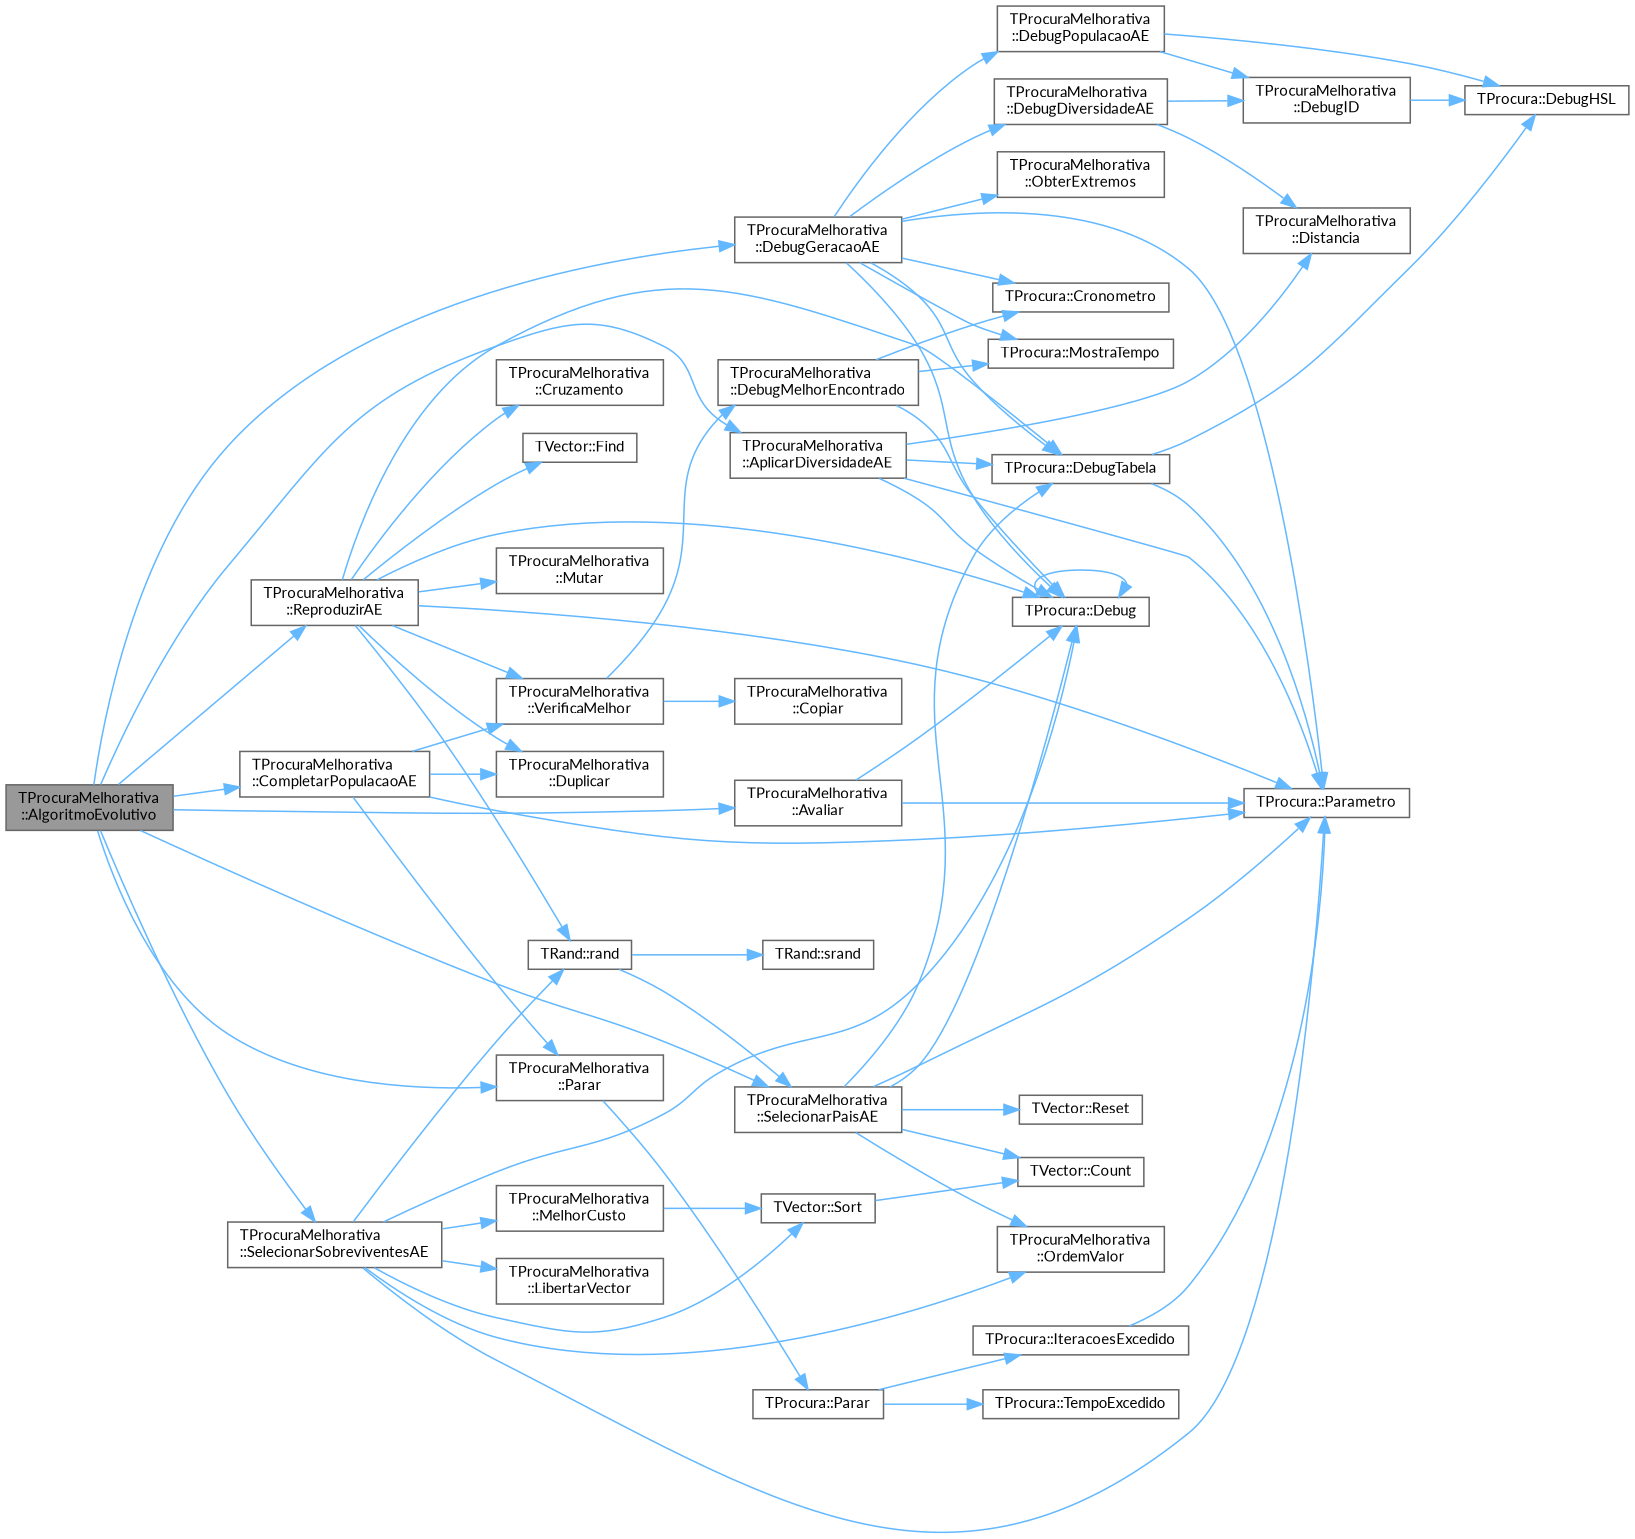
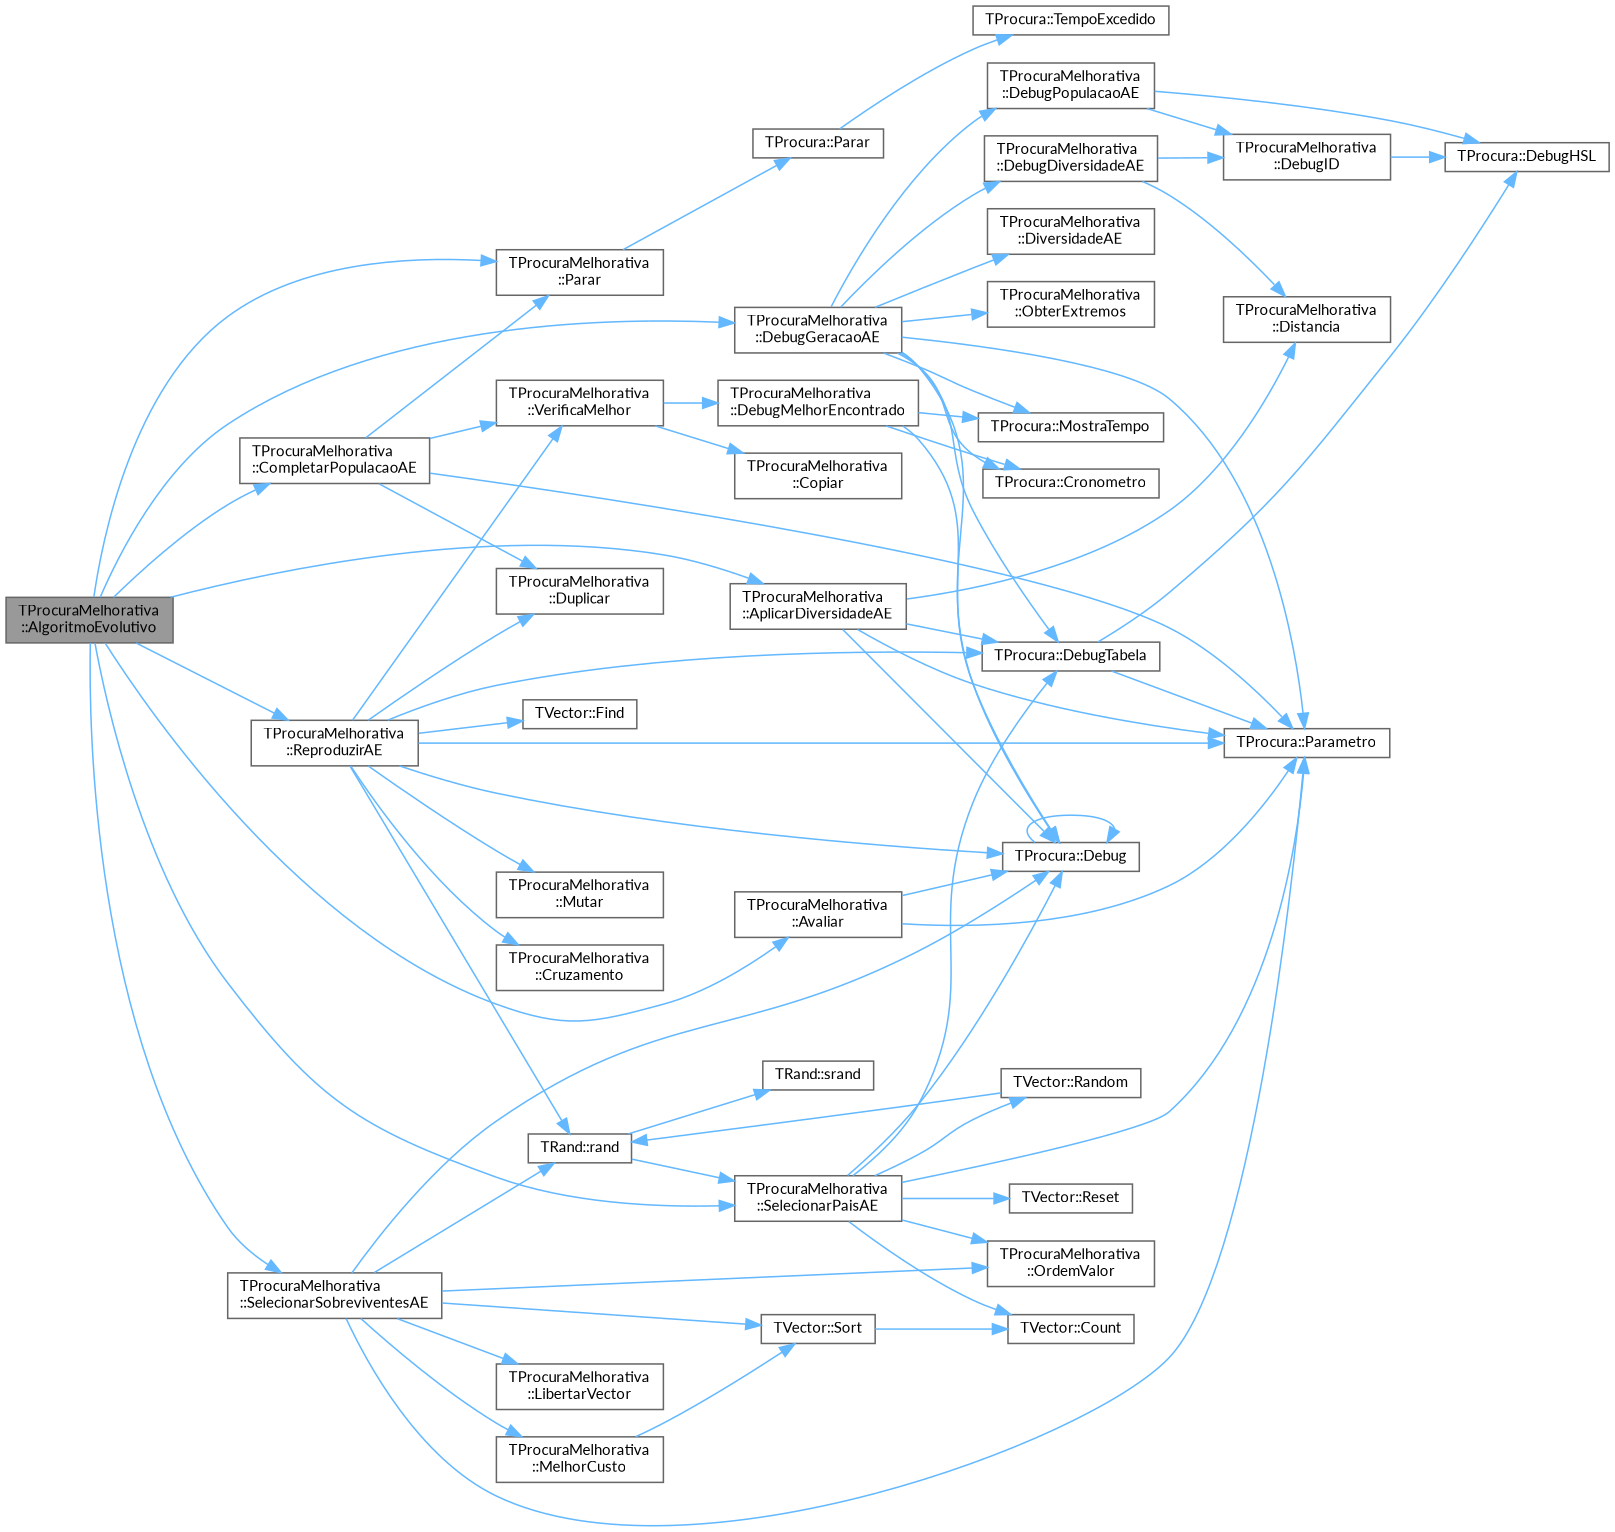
none -> (1071, 231)
none -> (1071, 1083)
(1081, 1340) -> none
